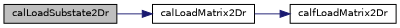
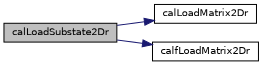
(267, 14) -> (130, 42)
